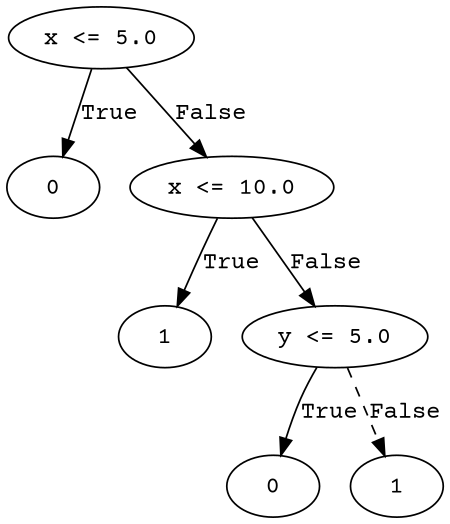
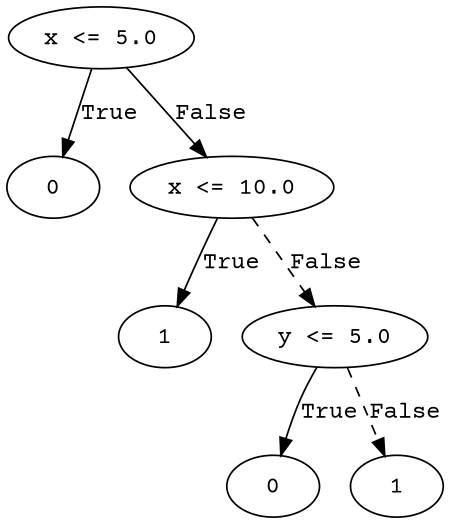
(279, 255) -> (279, 255)
